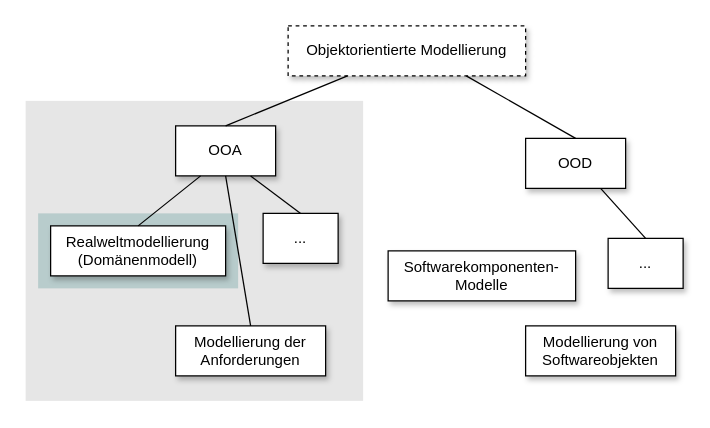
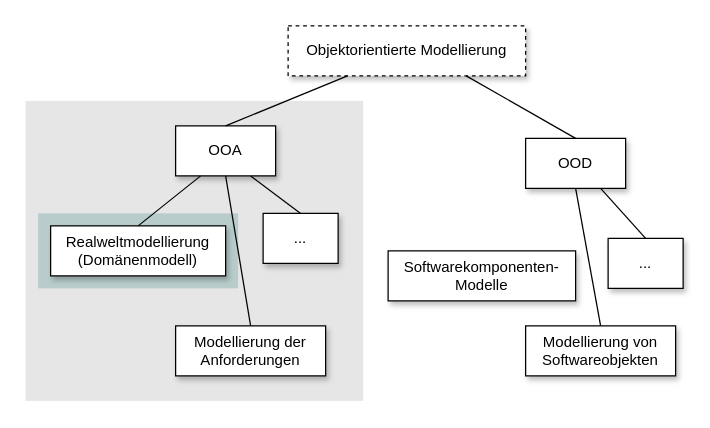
none -> (588, 257)
